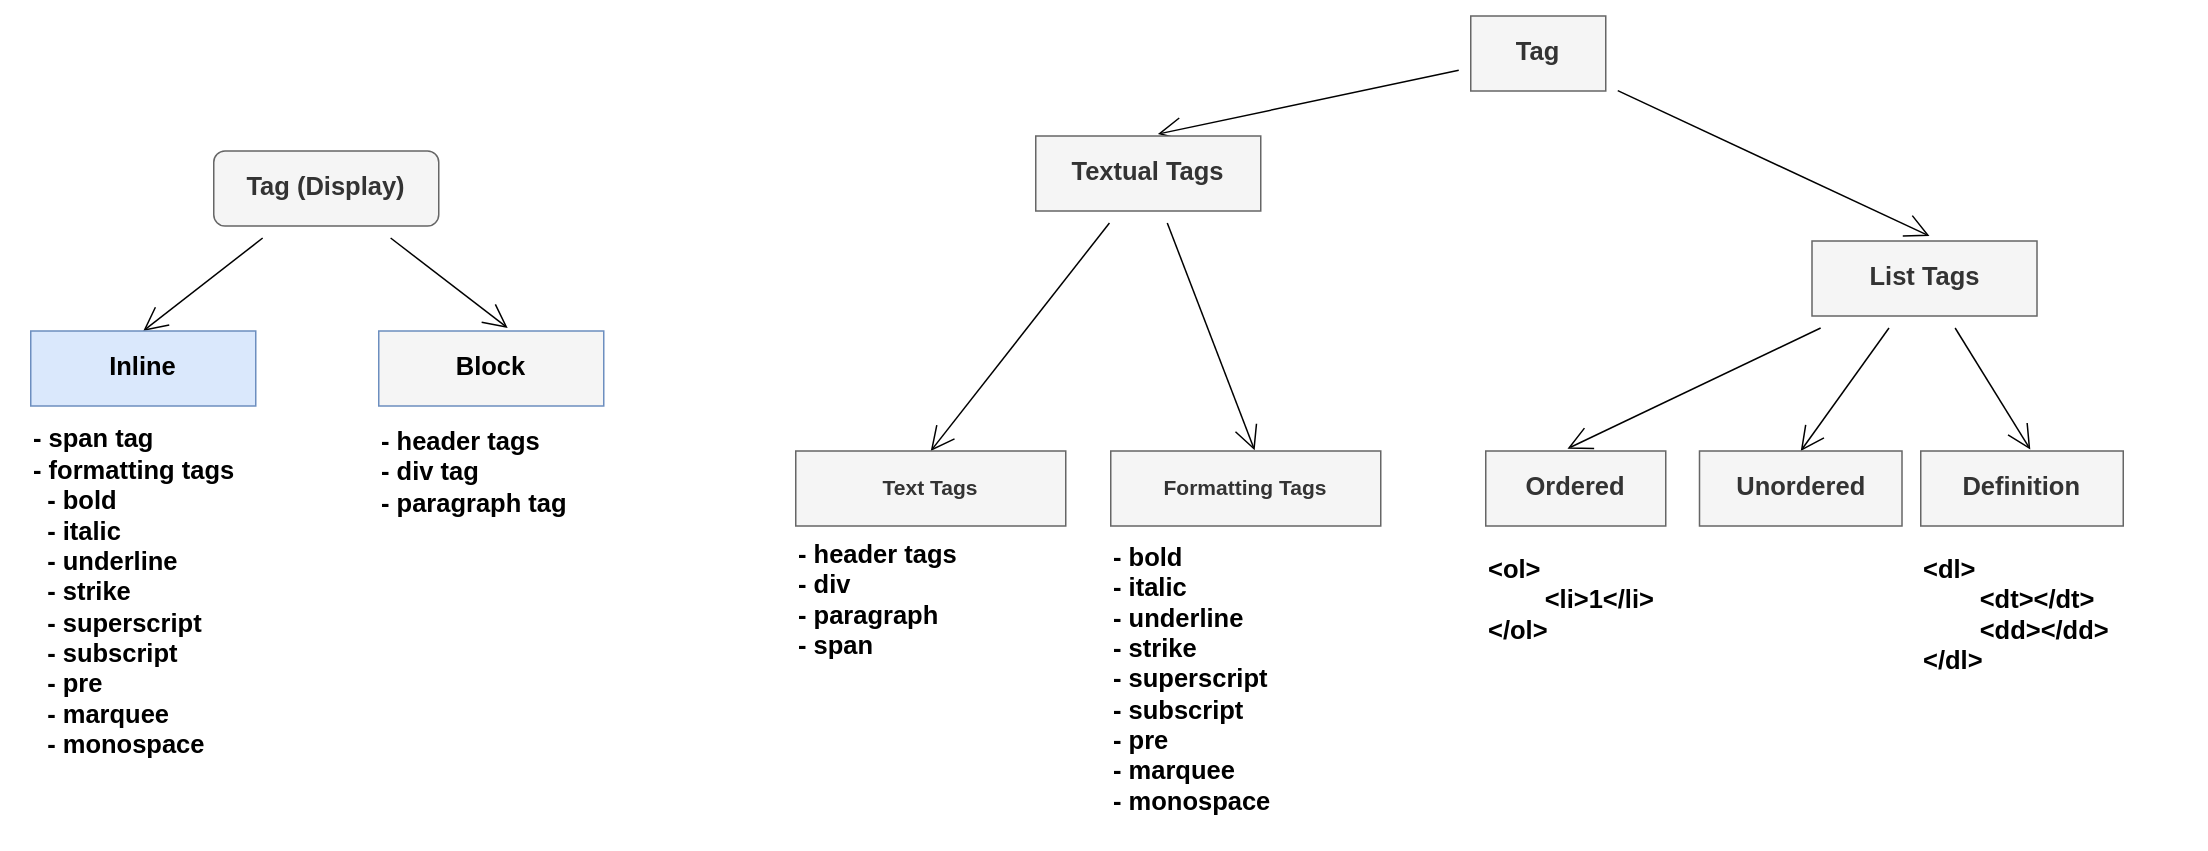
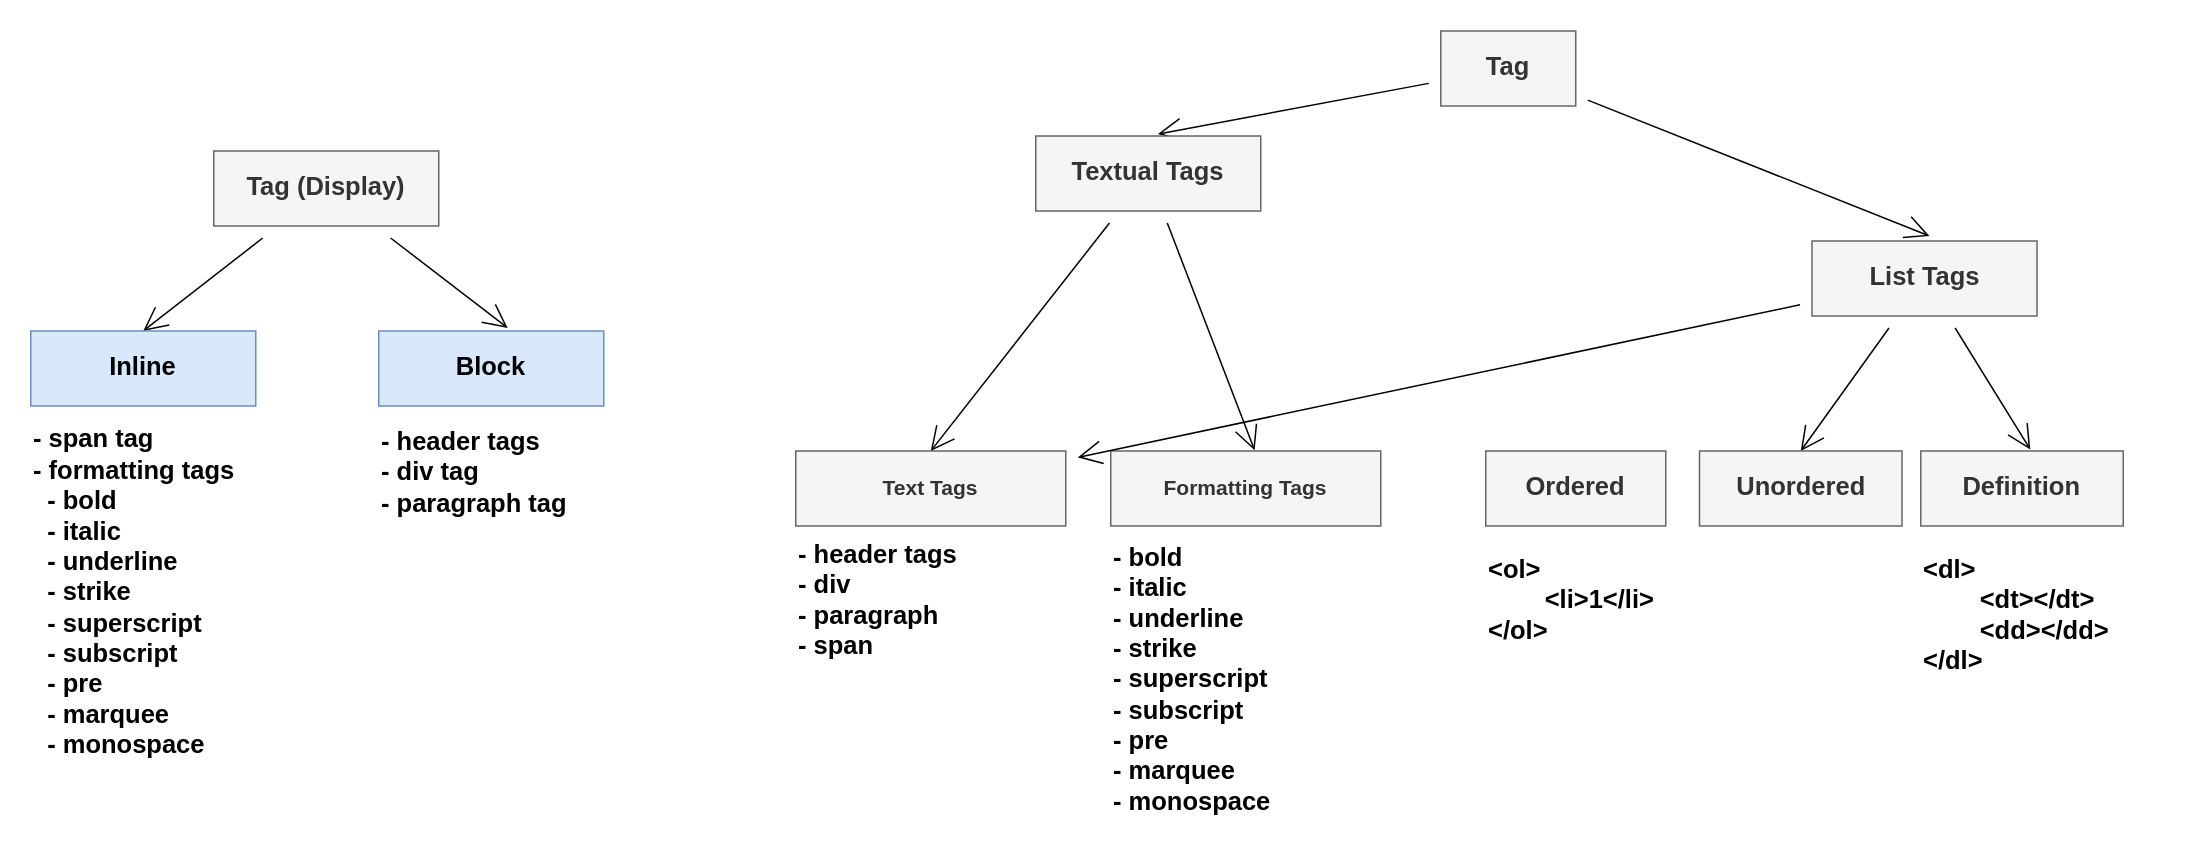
(1538, 53) -> (1508, 68)
(326, 188) -> (326, 188)
(491, 368) -> (491, 368)
(1694, 388) -> (1440, 381)
